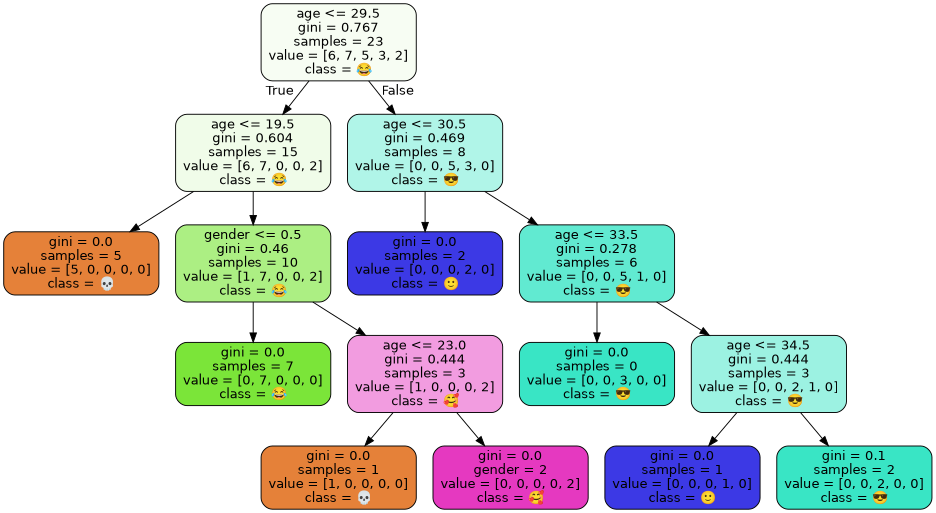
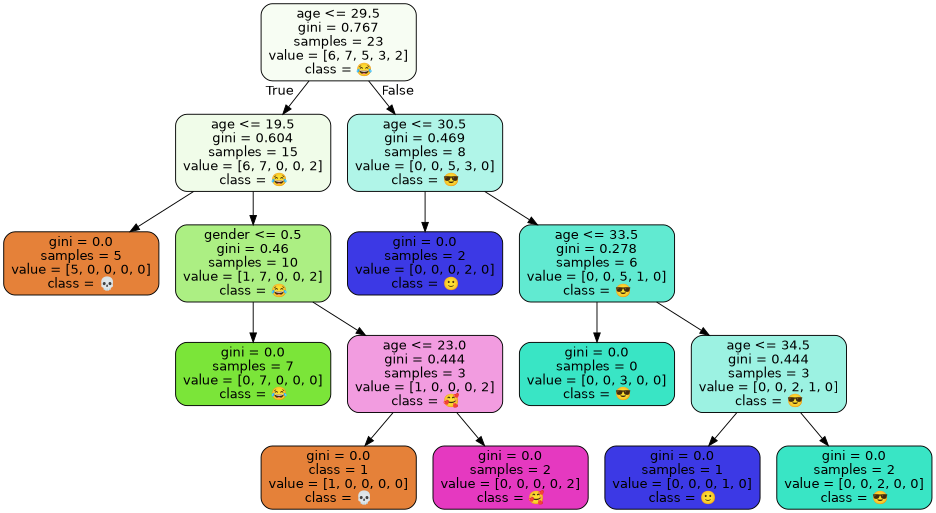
(339, 478) -> (339, 478)
(511, 478) -> (511, 478)
(854, 478) -> (854, 478)
